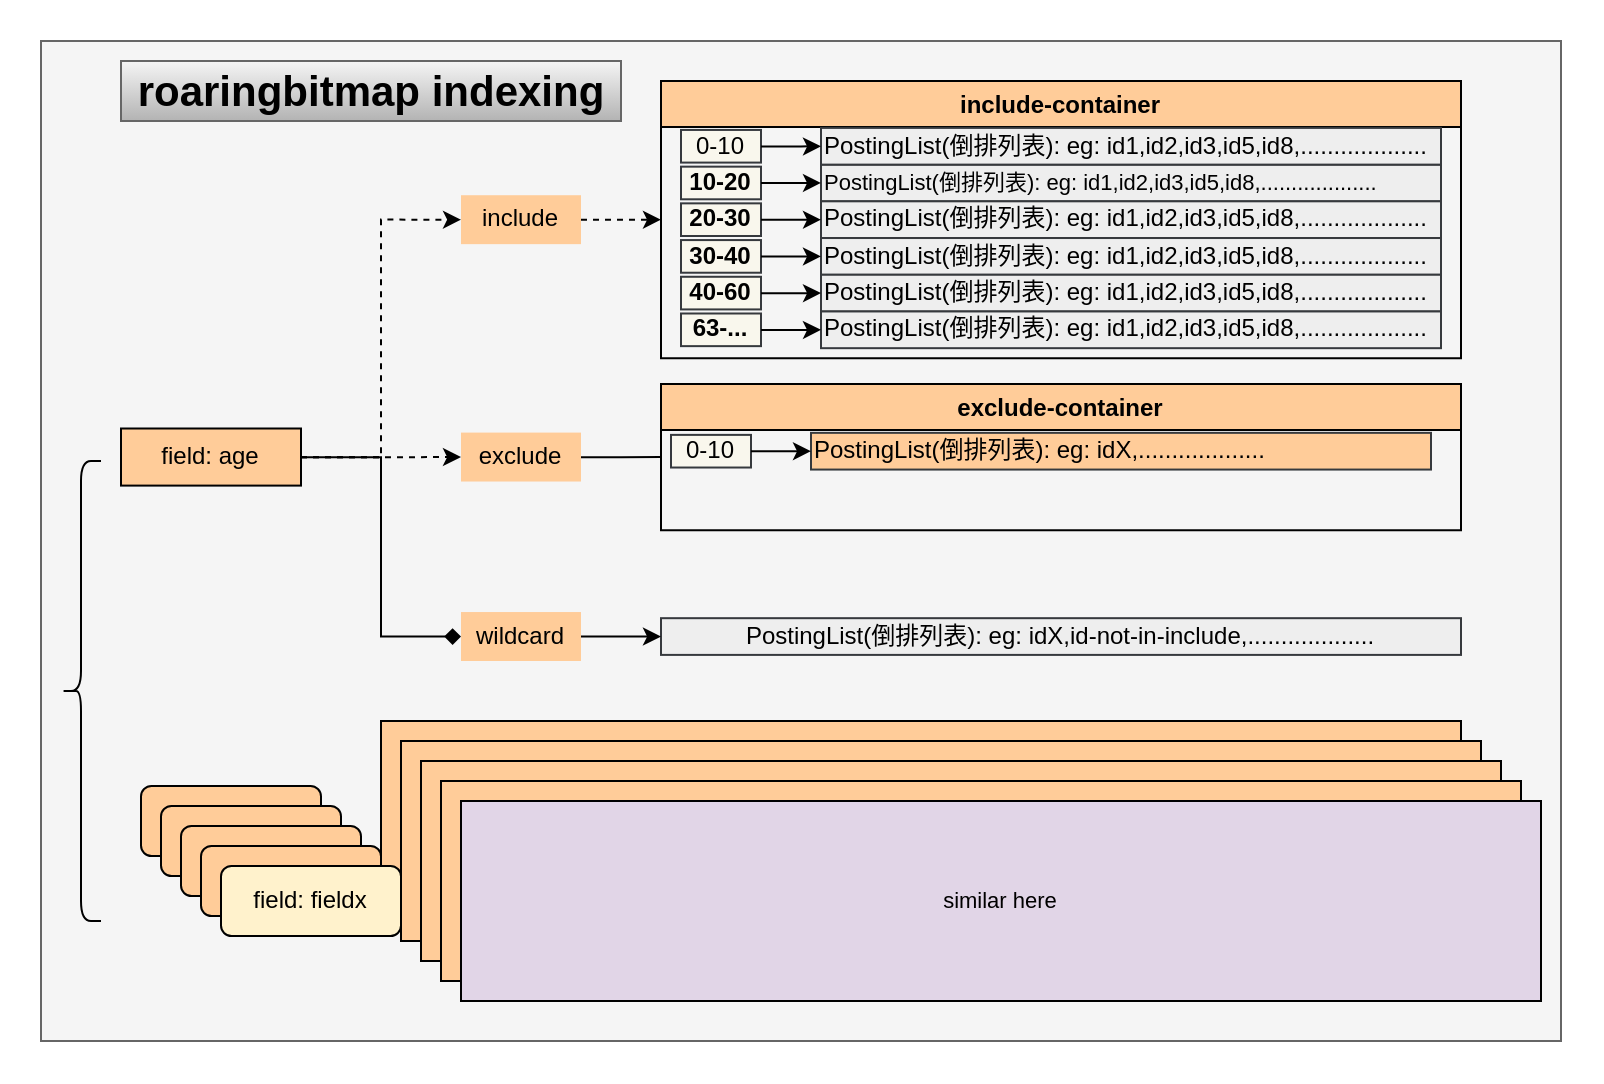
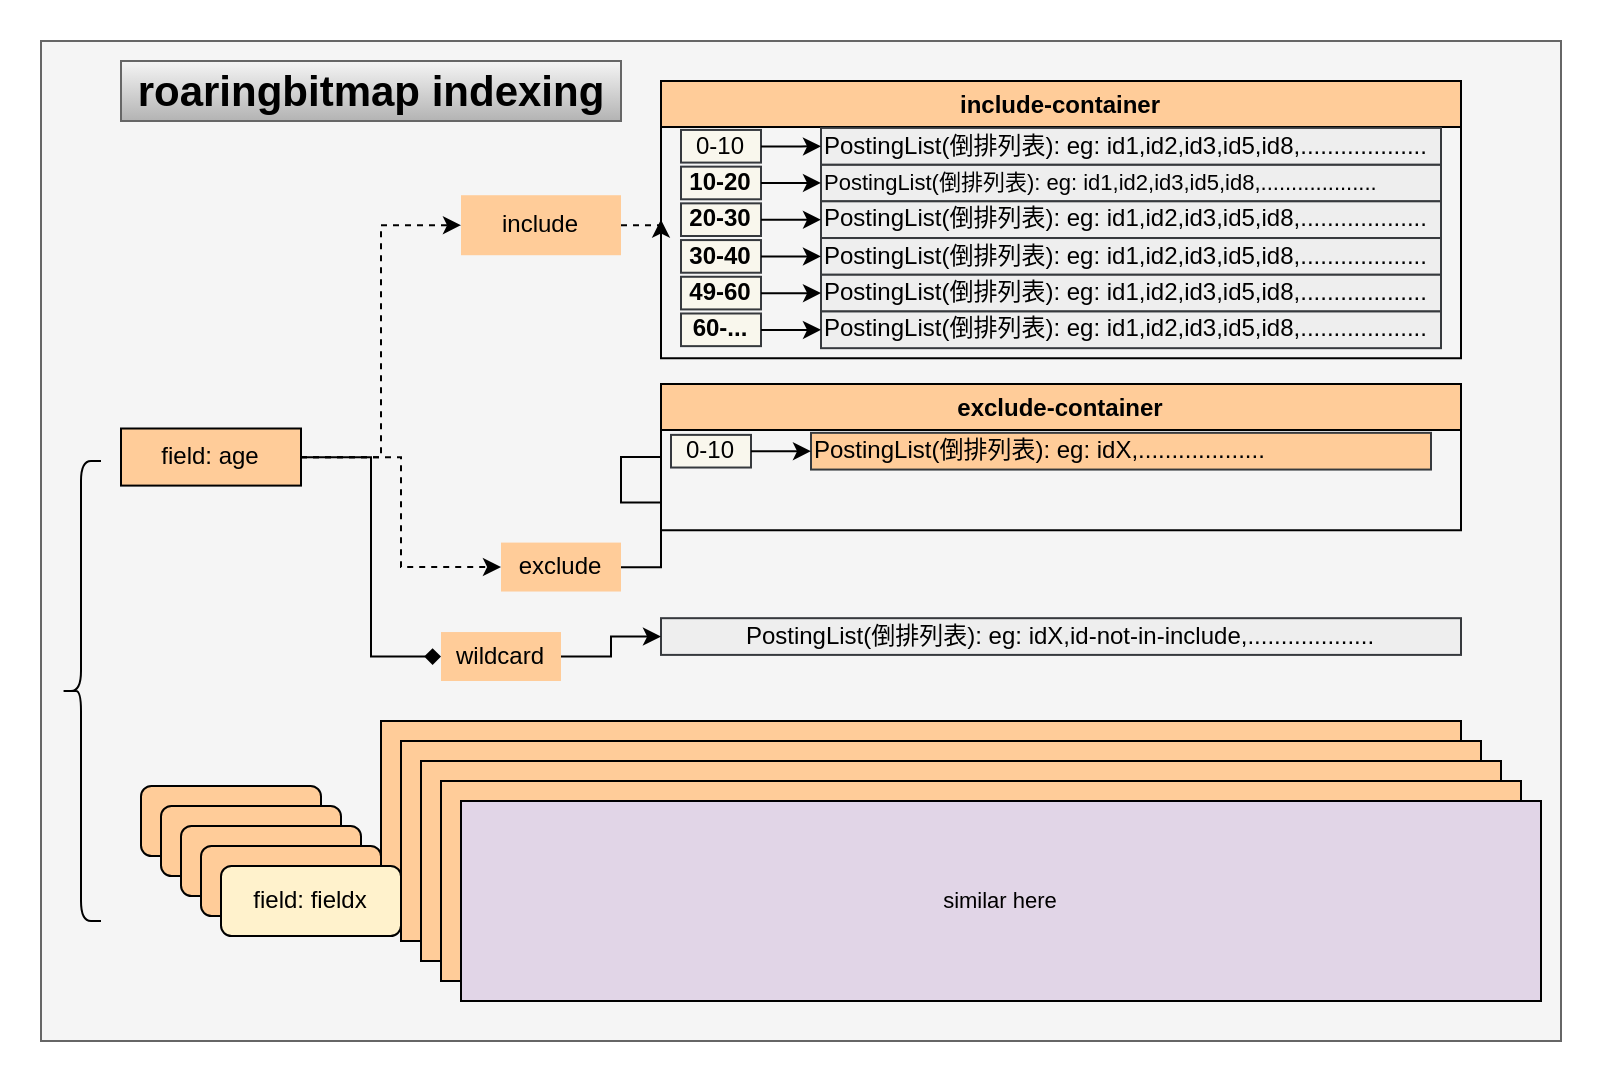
(521, 220) -> (541, 225)
(721, 293) -> (721, 293)
(721, 329) -> (721, 329)
(521, 457) -> (561, 567)
(521, 637) -> (501, 657)
